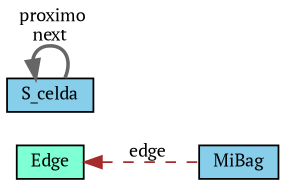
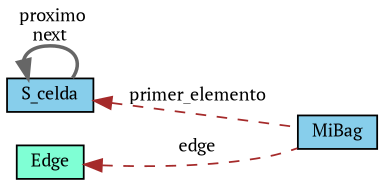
none -> (205, 115)
